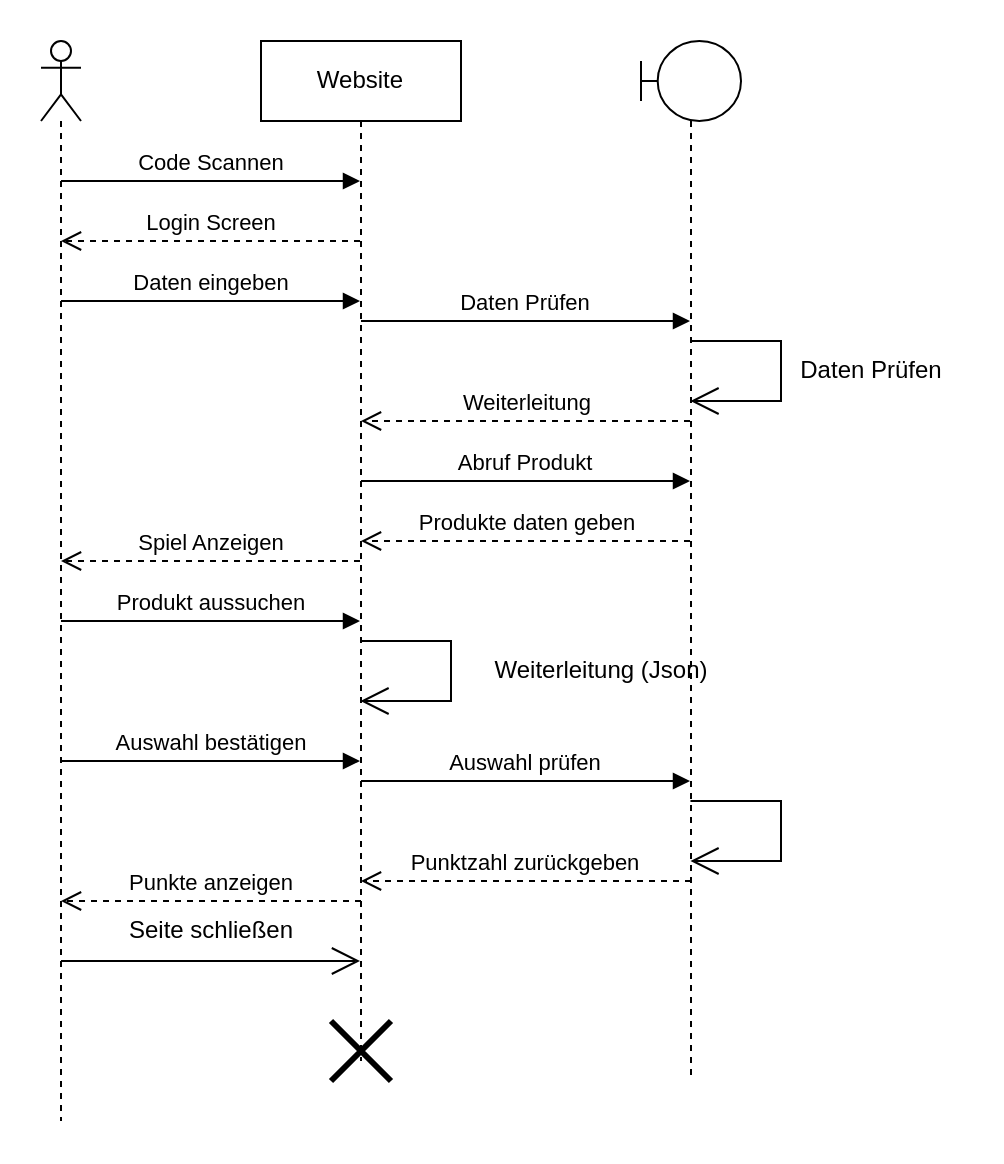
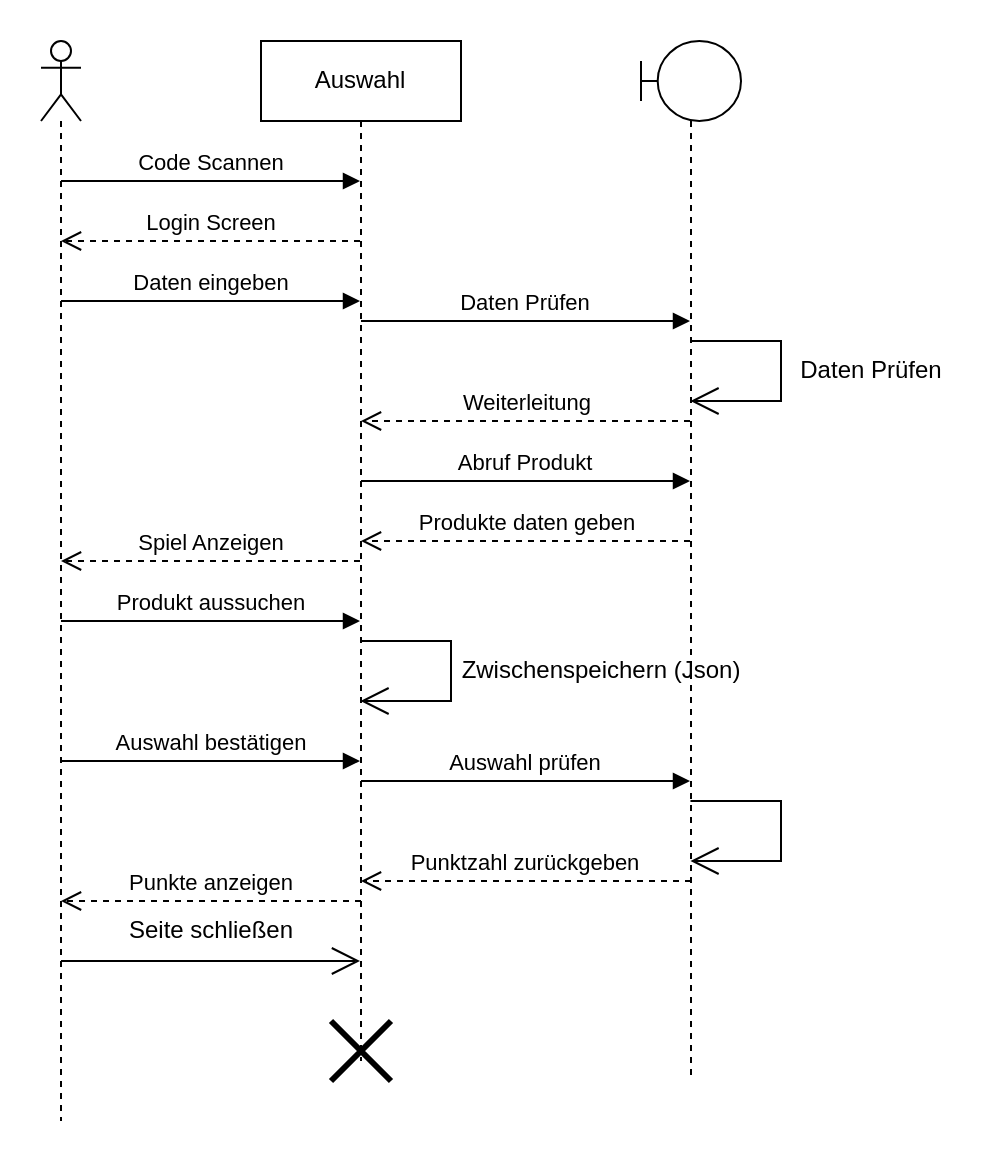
(361, 81) -> (361, 81)
(602, 671) -> (602, 671)
